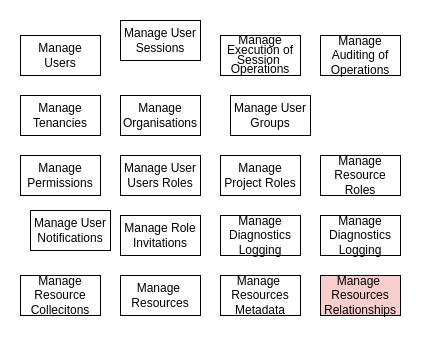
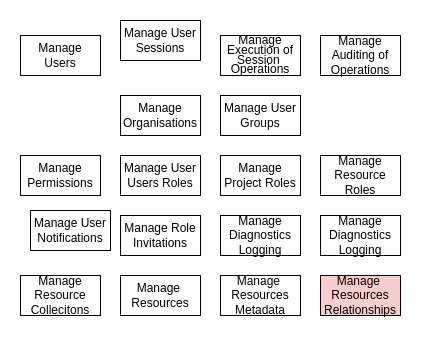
(61, 116) -> none
(271, 116) -> (261, 116)
